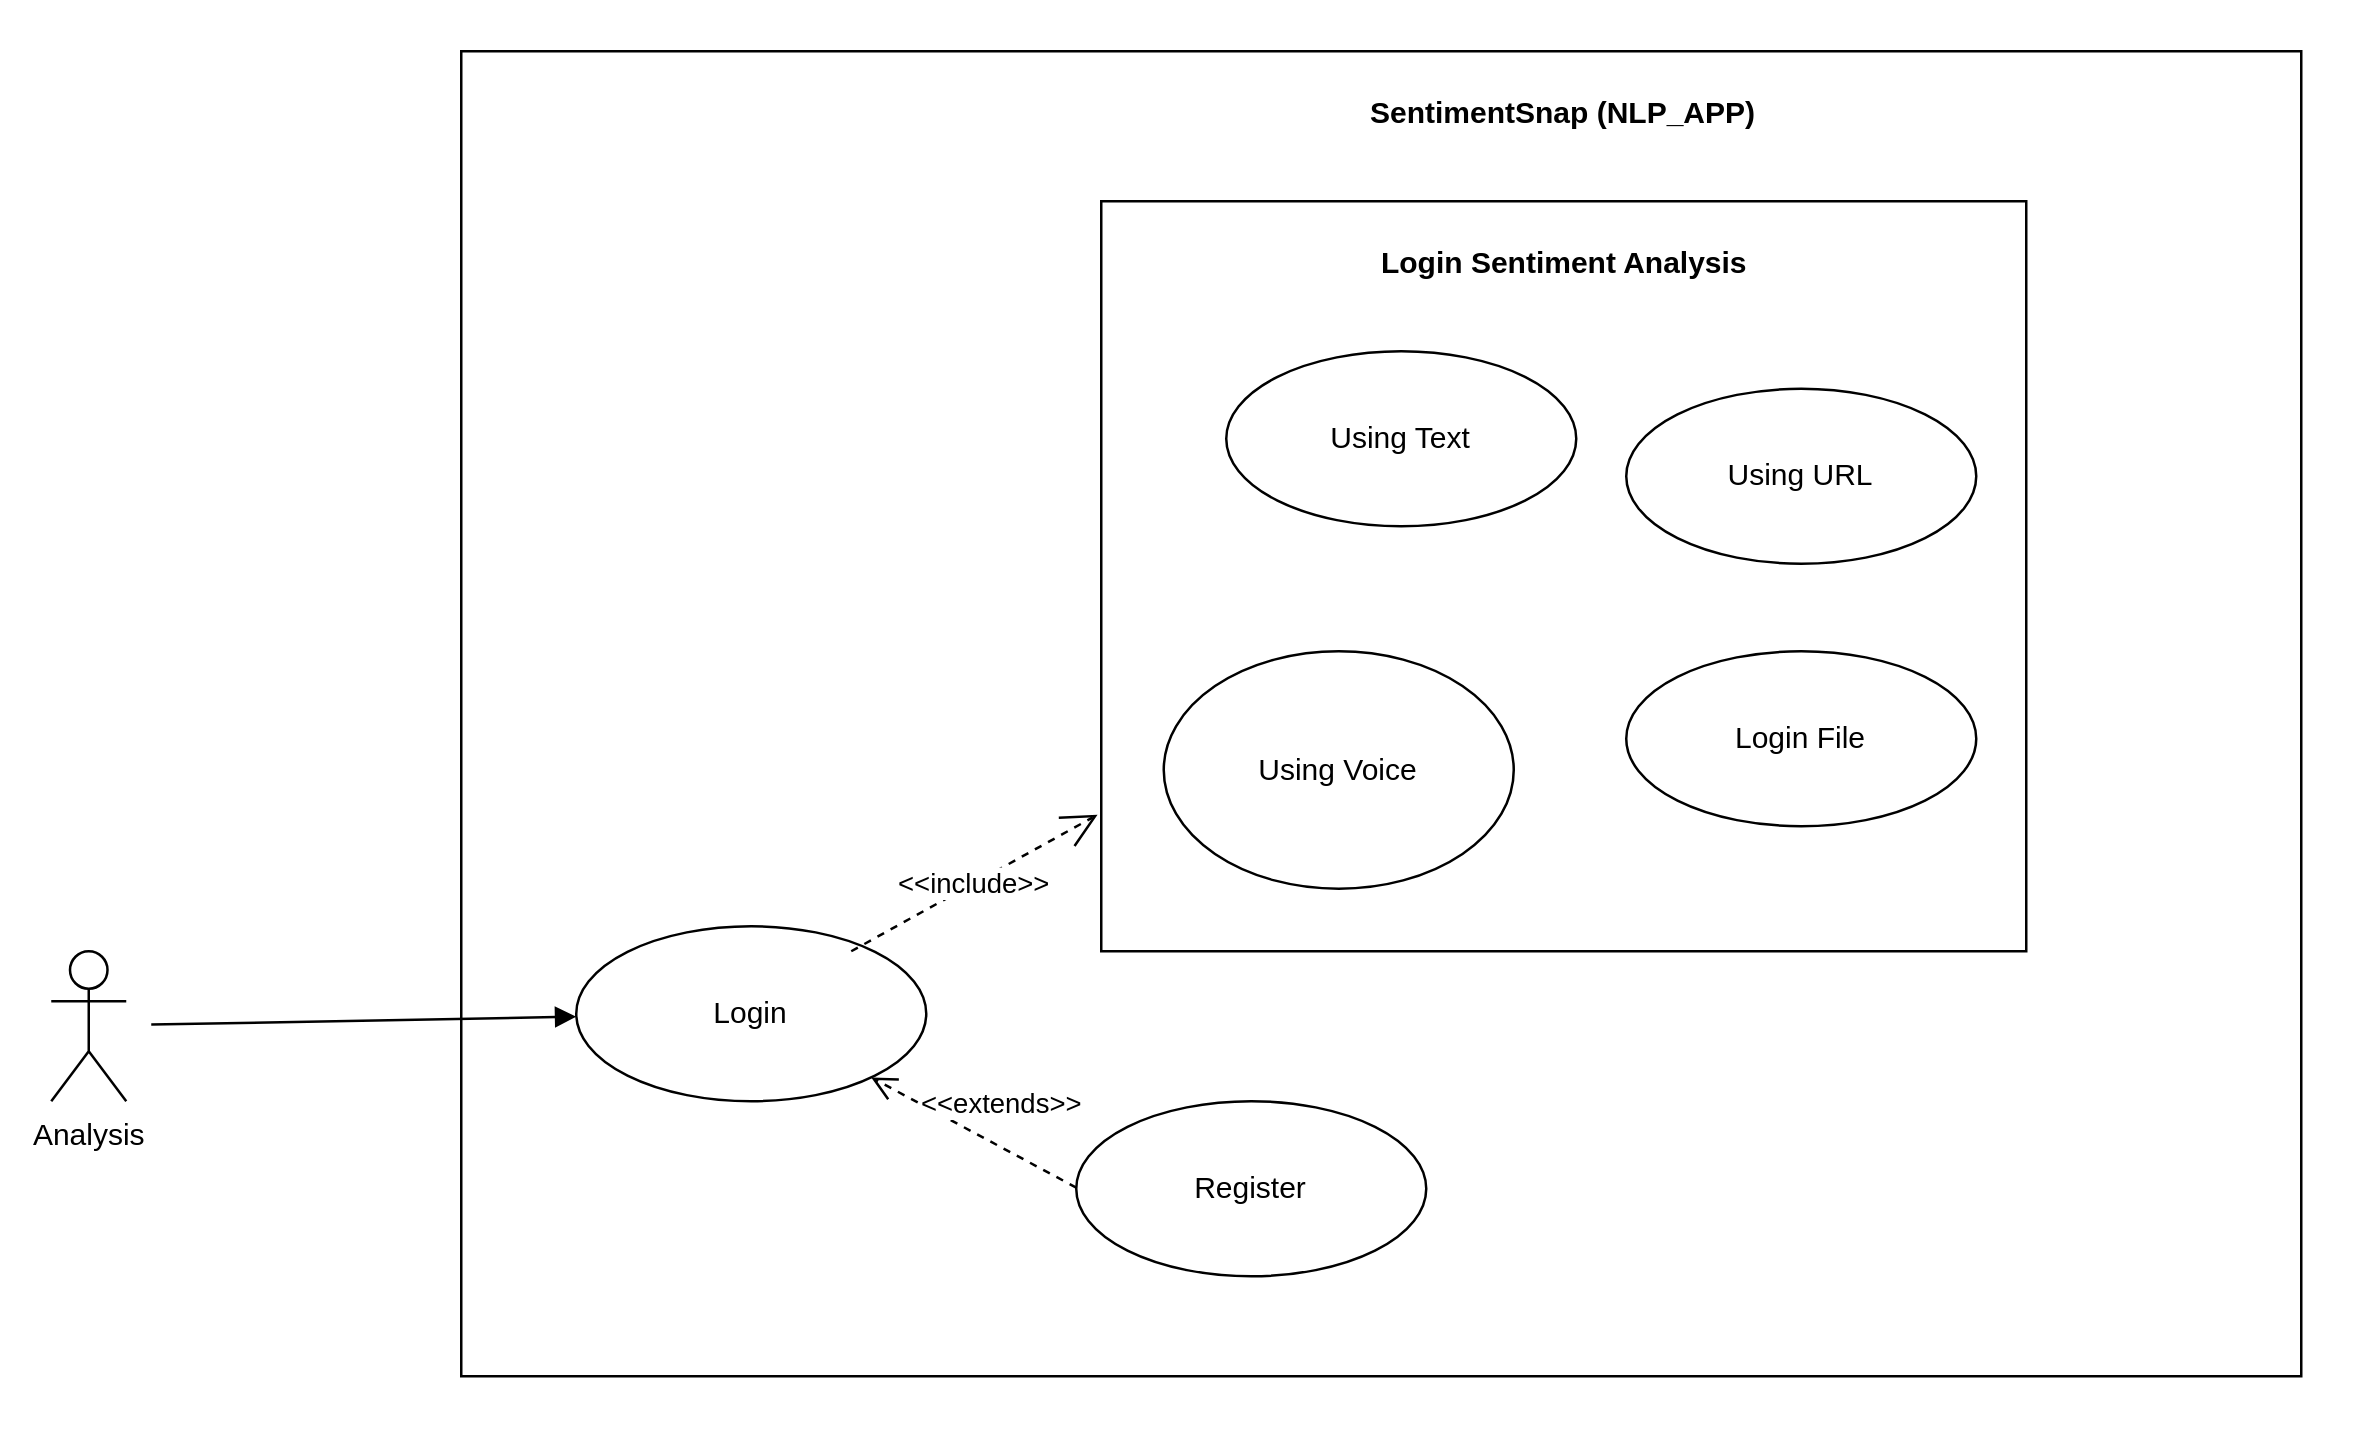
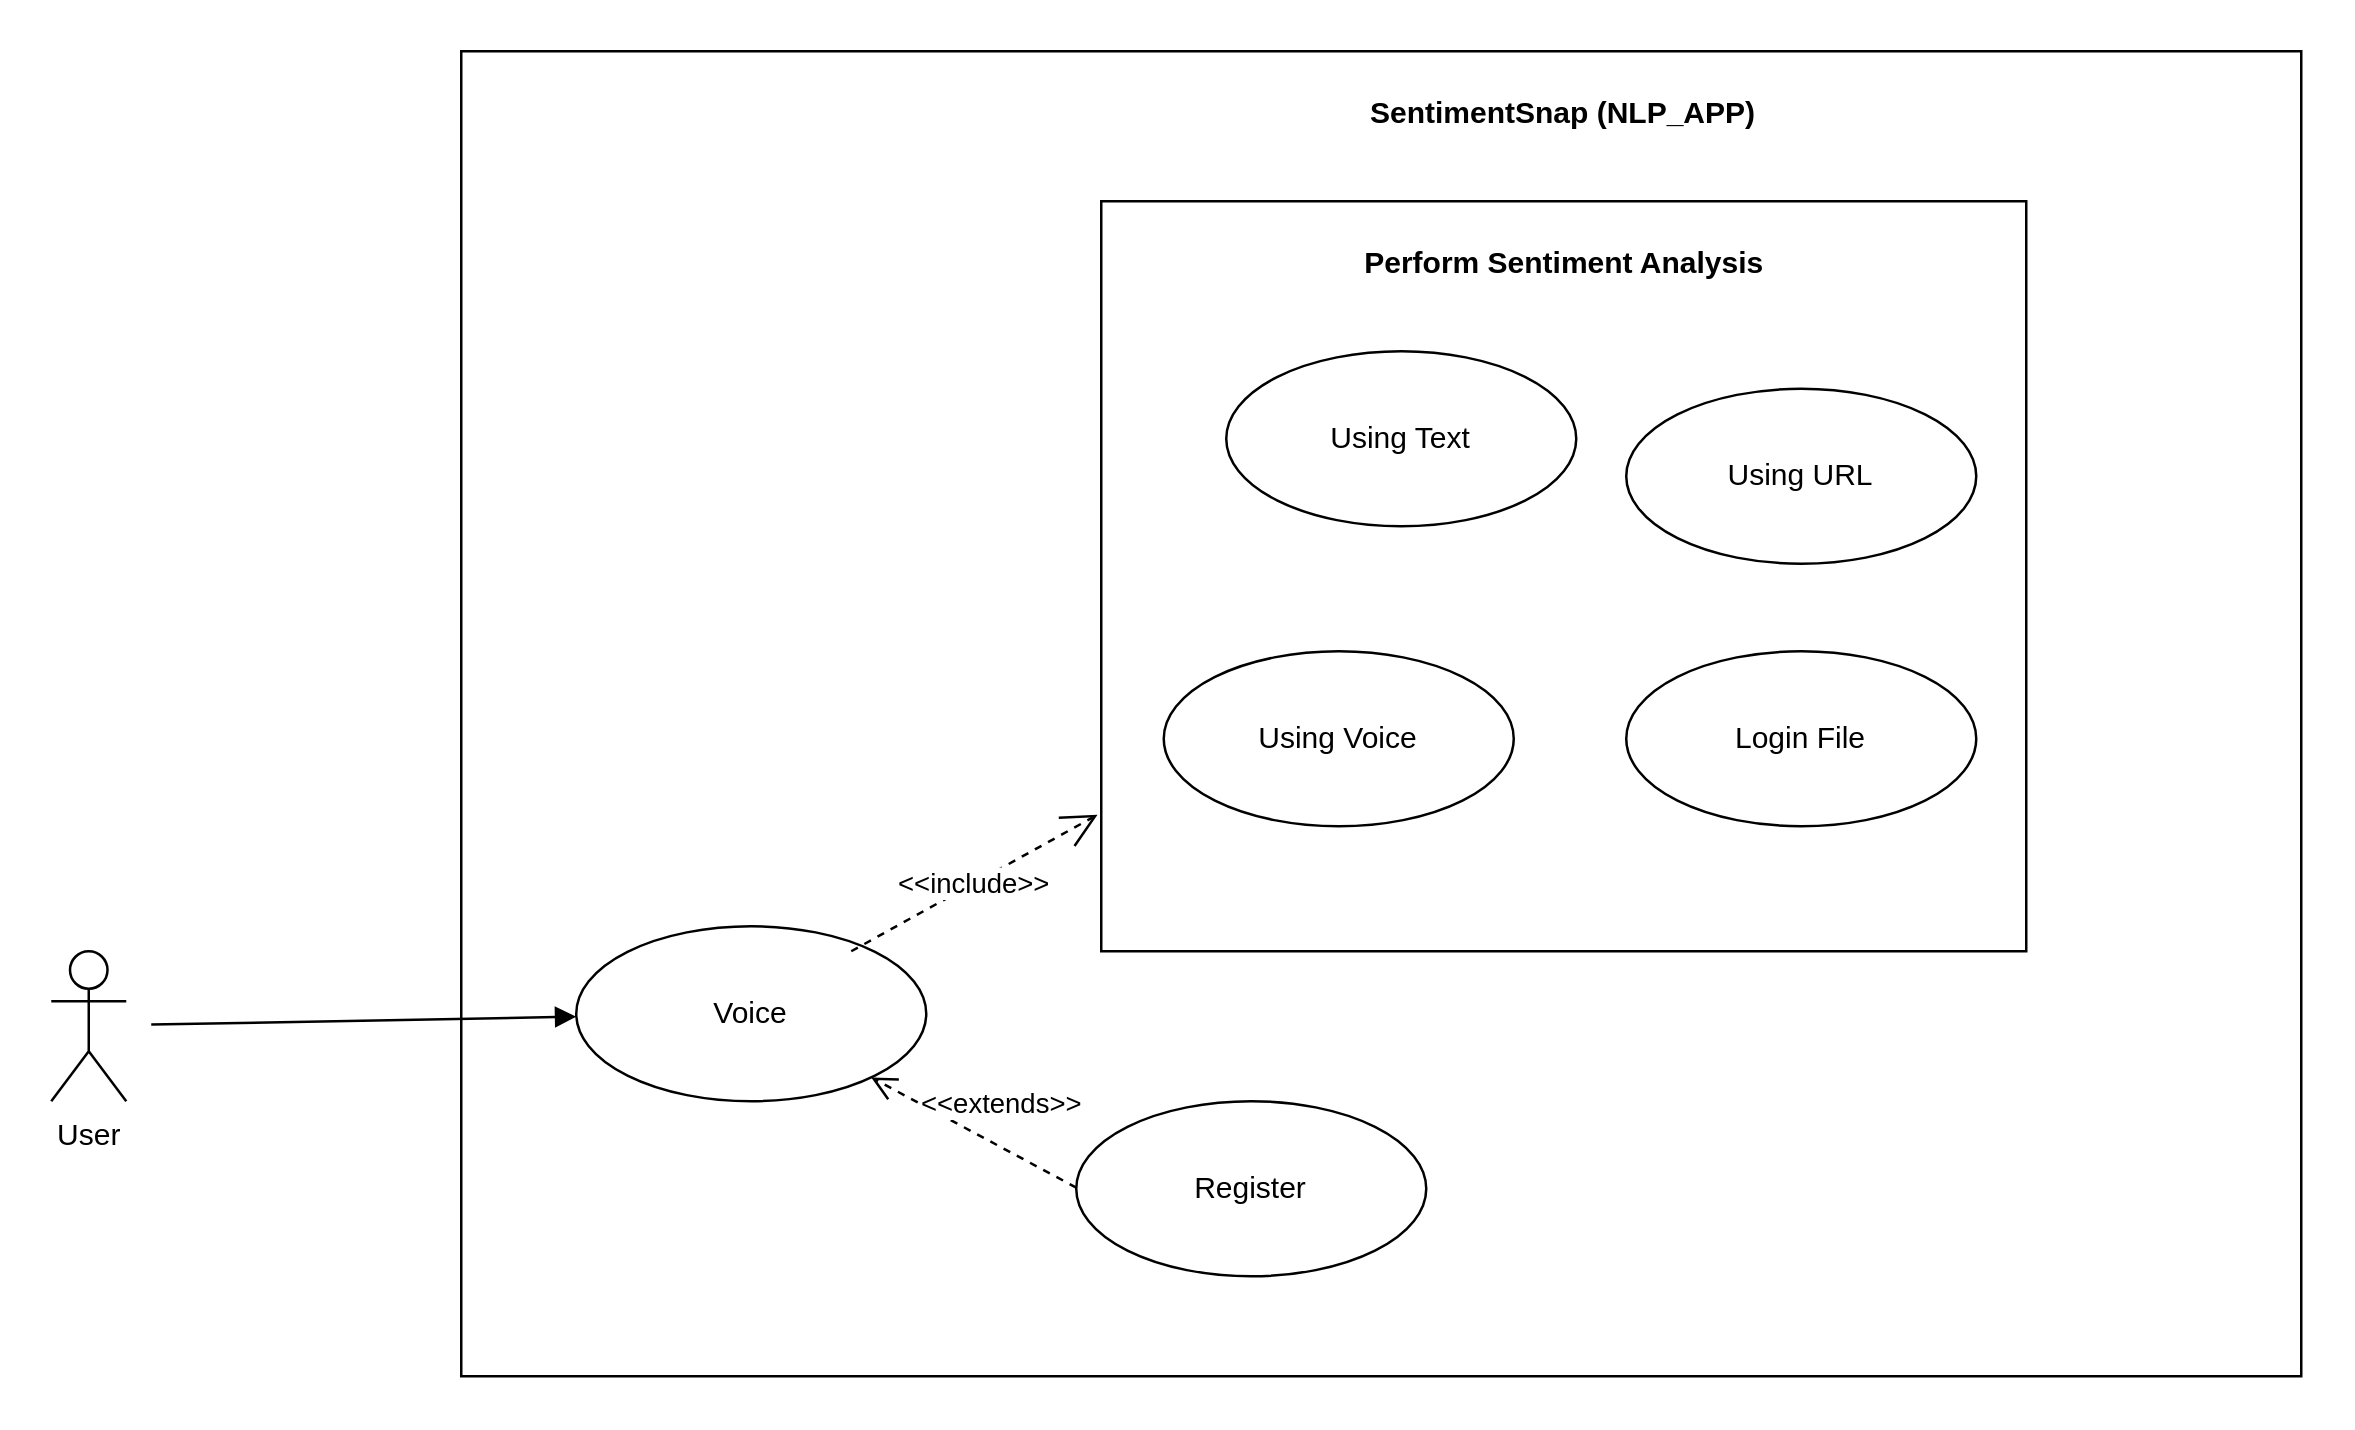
(1565, 264) -> (1565, 264)
(1339, 770) -> (1339, 739)
(751, 1014) -> (751, 1014)
(90, 1137) -> (90, 1137)
